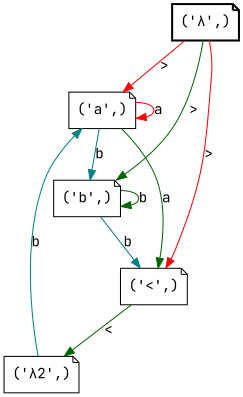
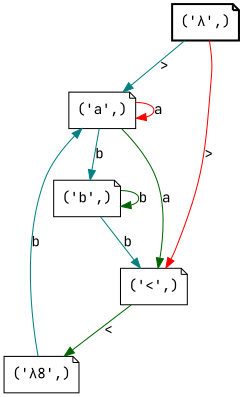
(158, 63) -> (158, 63)
(179, 117) -> none
(42, 375) -> (42, 375)
